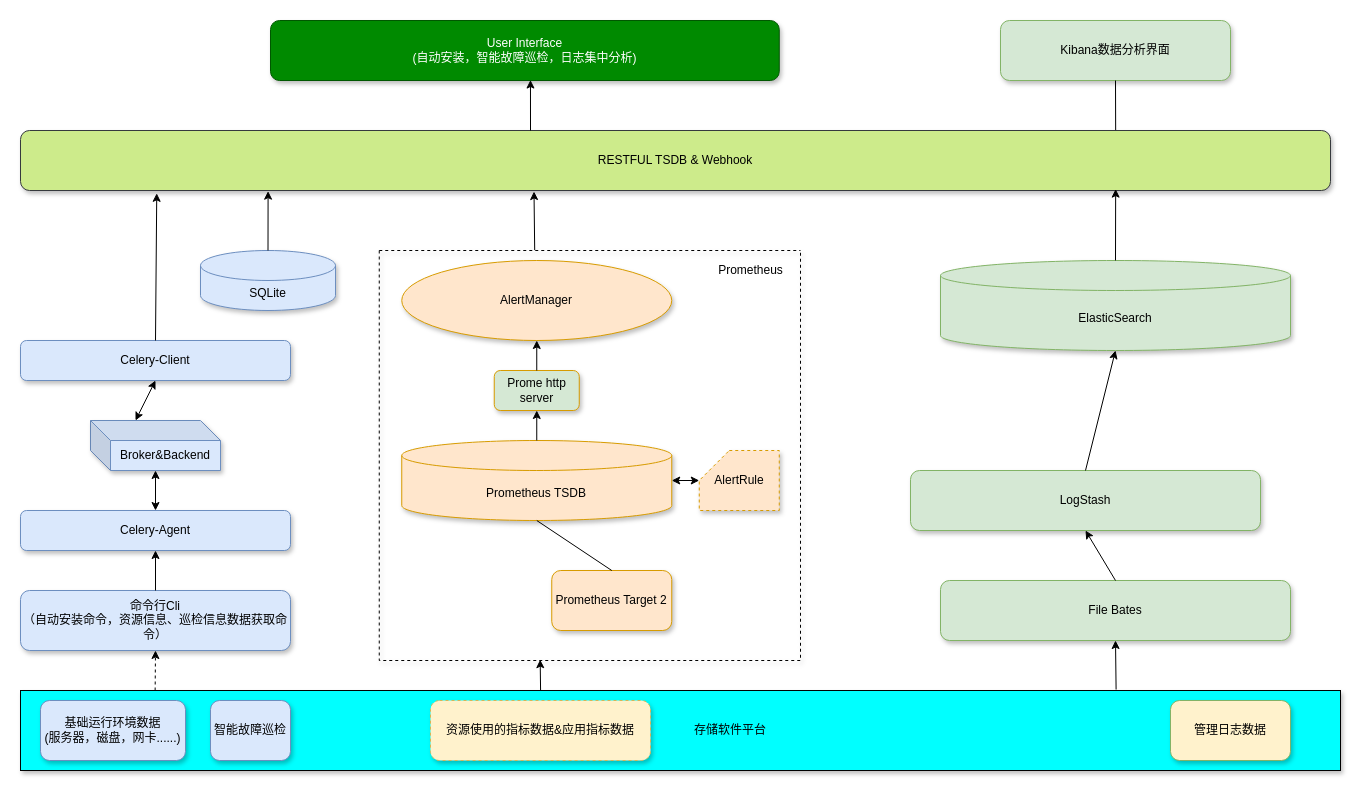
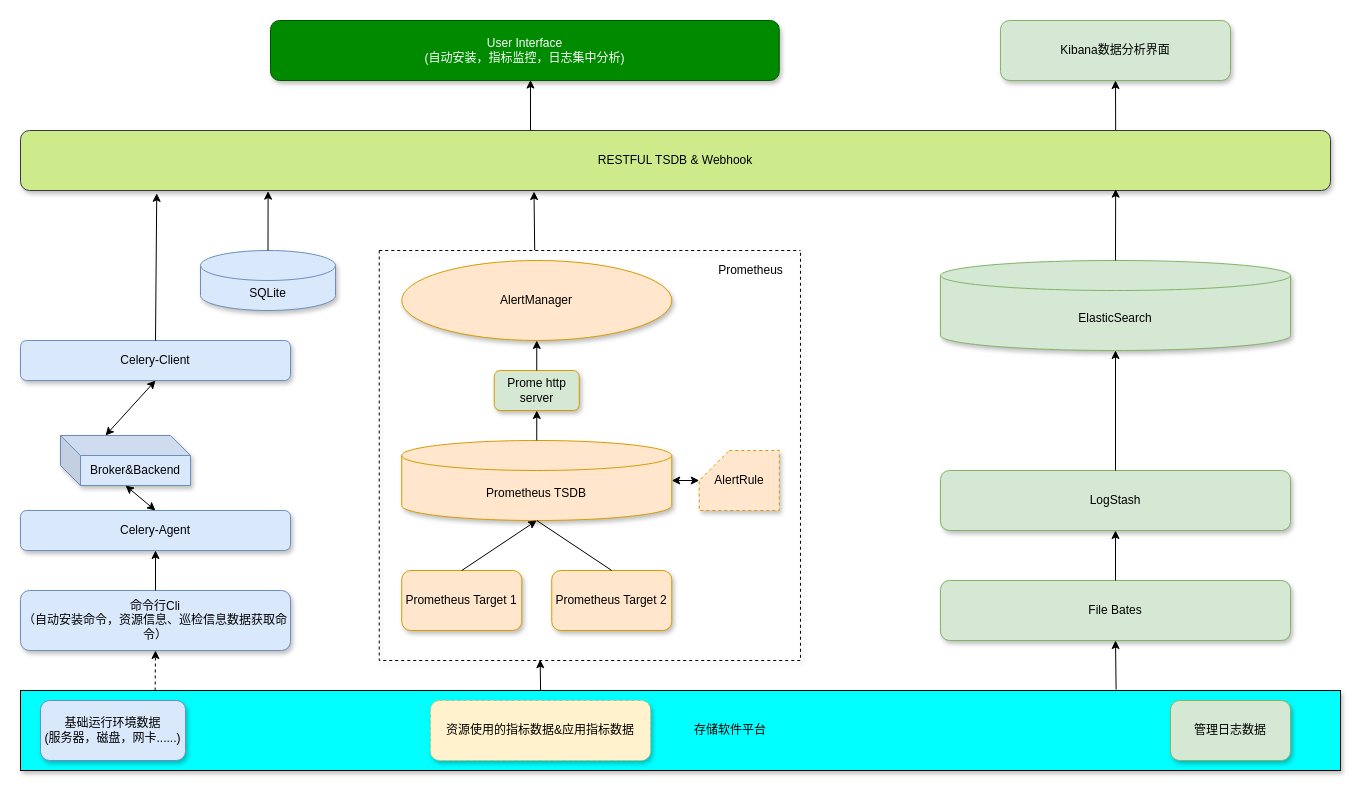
(525, 51) -> (525, 51)
(1116, 86) -> (1116, 89)
(156, 446) -> (126, 461)
(1086, 501) -> (1116, 501)
none -> (496, 548)
none -> (462, 601)
(251, 731) -> none
(1231, 731) -> (1231, 731)
